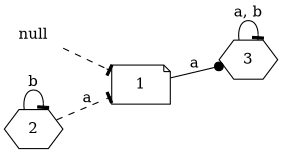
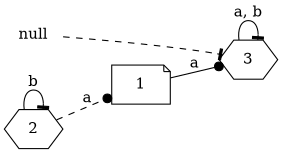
(85, 58) -> (140, 44)
(80, 110) -> (80, 110)
